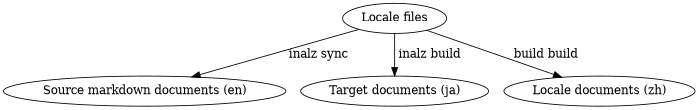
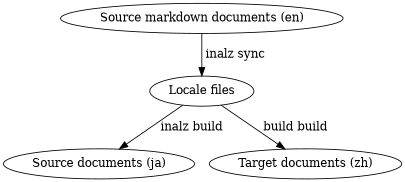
(279, 52) -> (202, 51)
(395, 91) -> (99, 164)
(599, 91) -> (306, 164)
